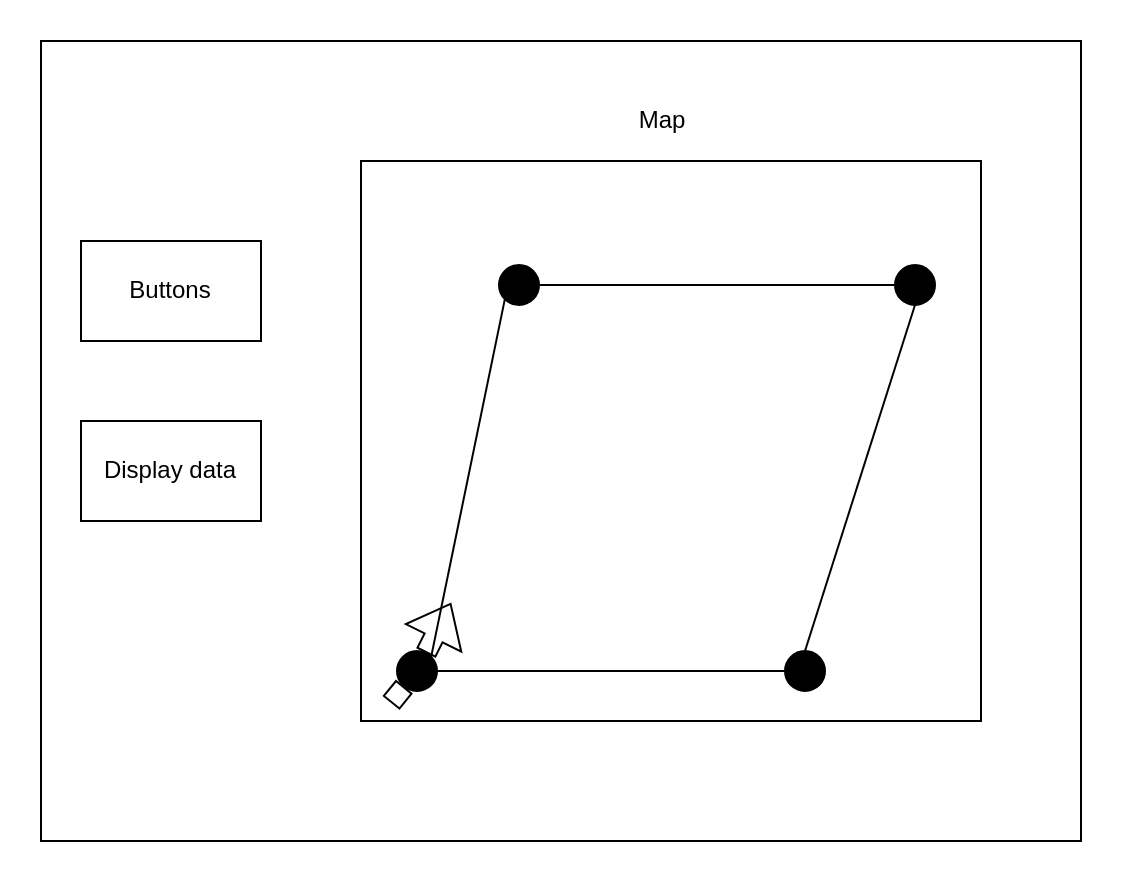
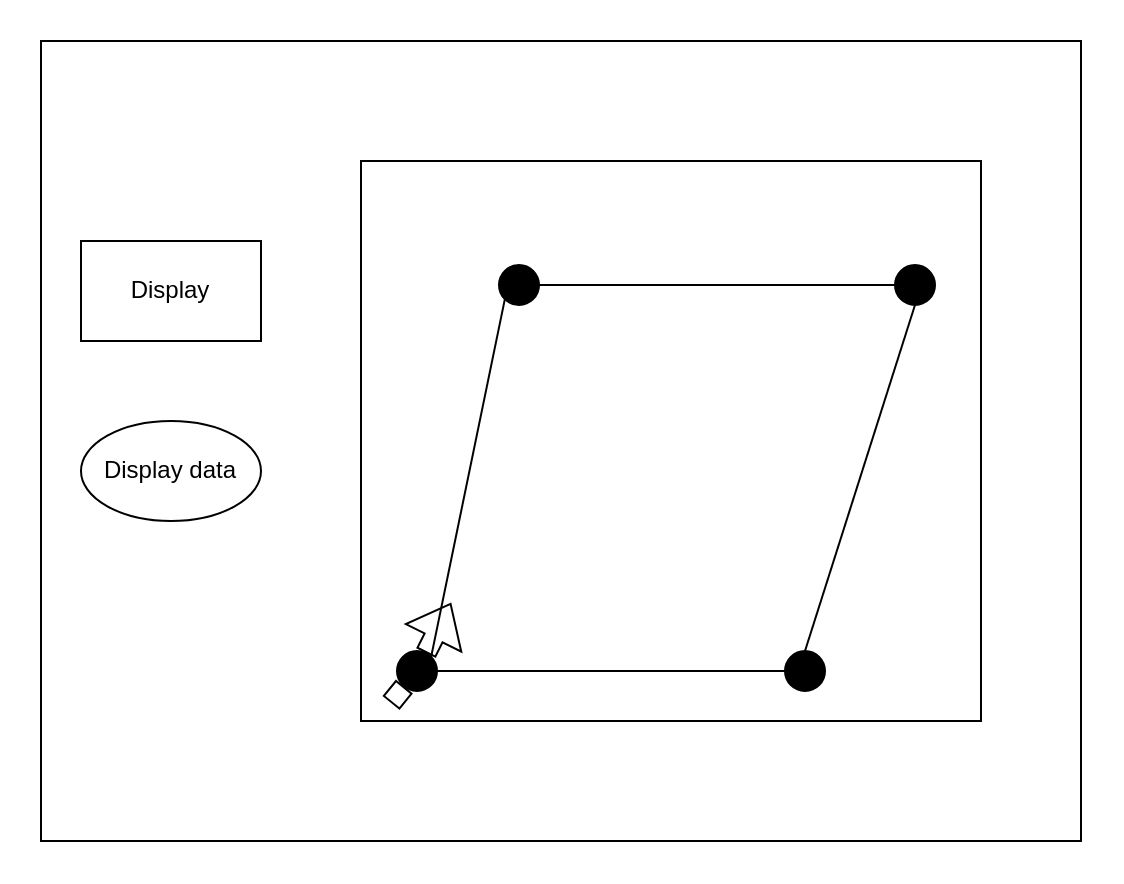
(663, 121) -> none
(171, 291) -> (171, 291)
(171, 471) -> (171, 471)
